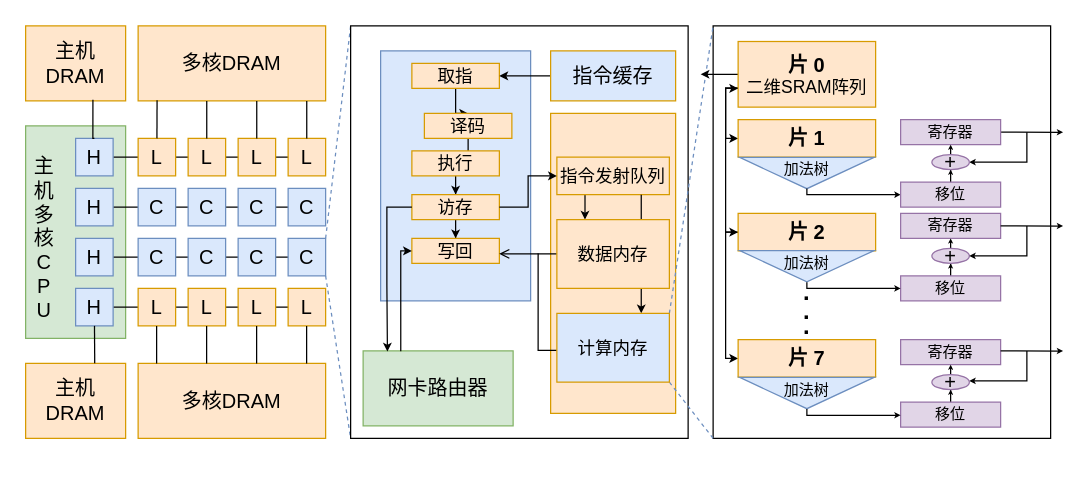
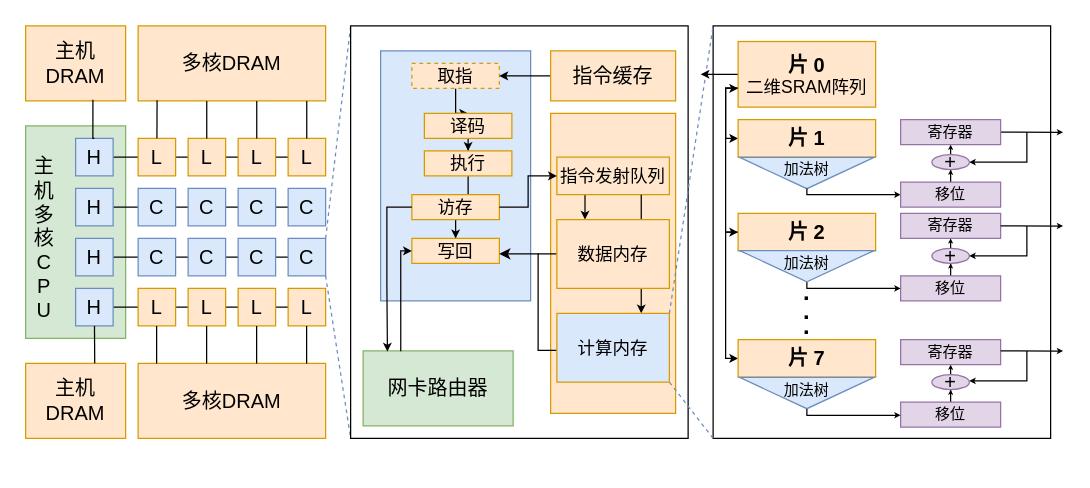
(456, 76) -> (456, 76)
(613, 76) -> (613, 76)
(456, 163) -> (468, 163)
(507, 254) -> (509, 254)
